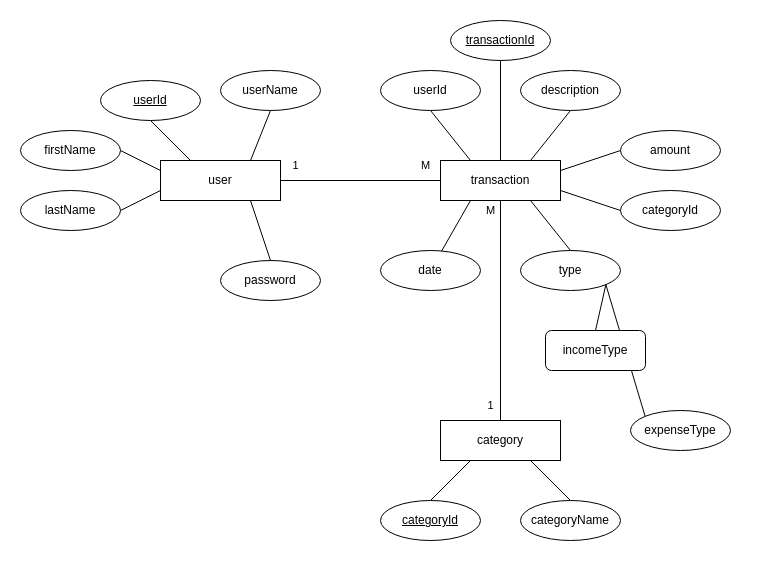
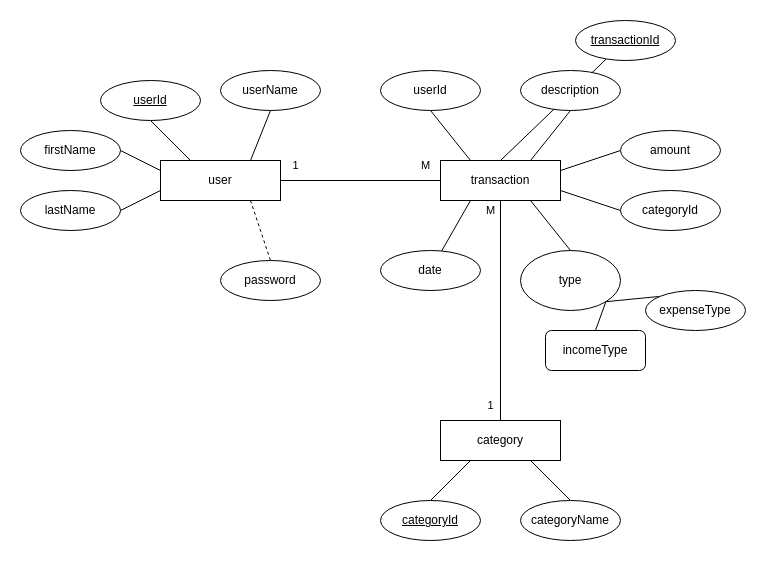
(501, 41) -> (626, 41)
(260, 229) -> (260, 229)
(571, 271) -> (571, 281)
(681, 431) -> (696, 311)
